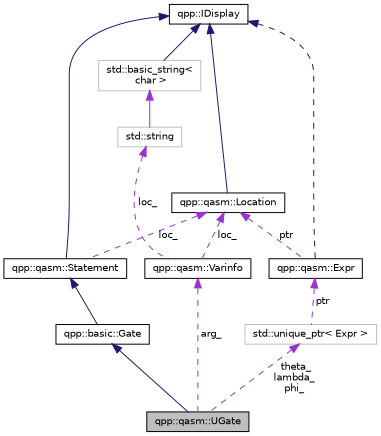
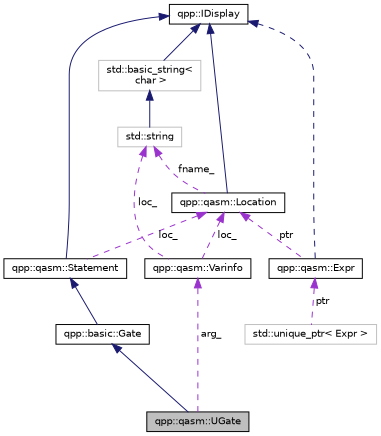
(150, 114) -> (150, 114)
none -> (179, 178)
(250, 381) -> none
